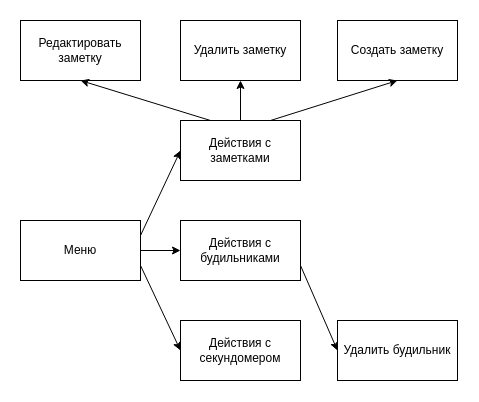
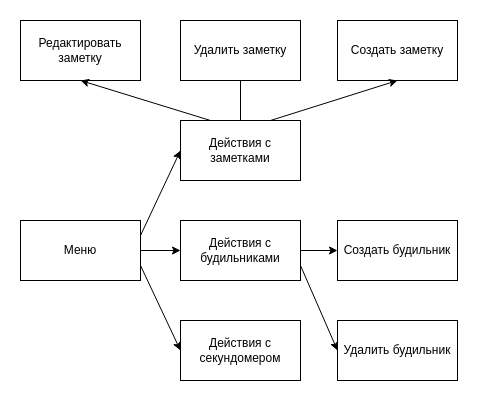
(241, 88) -> (241, 86)
none -> (316, 251)
none -> (398, 251)
